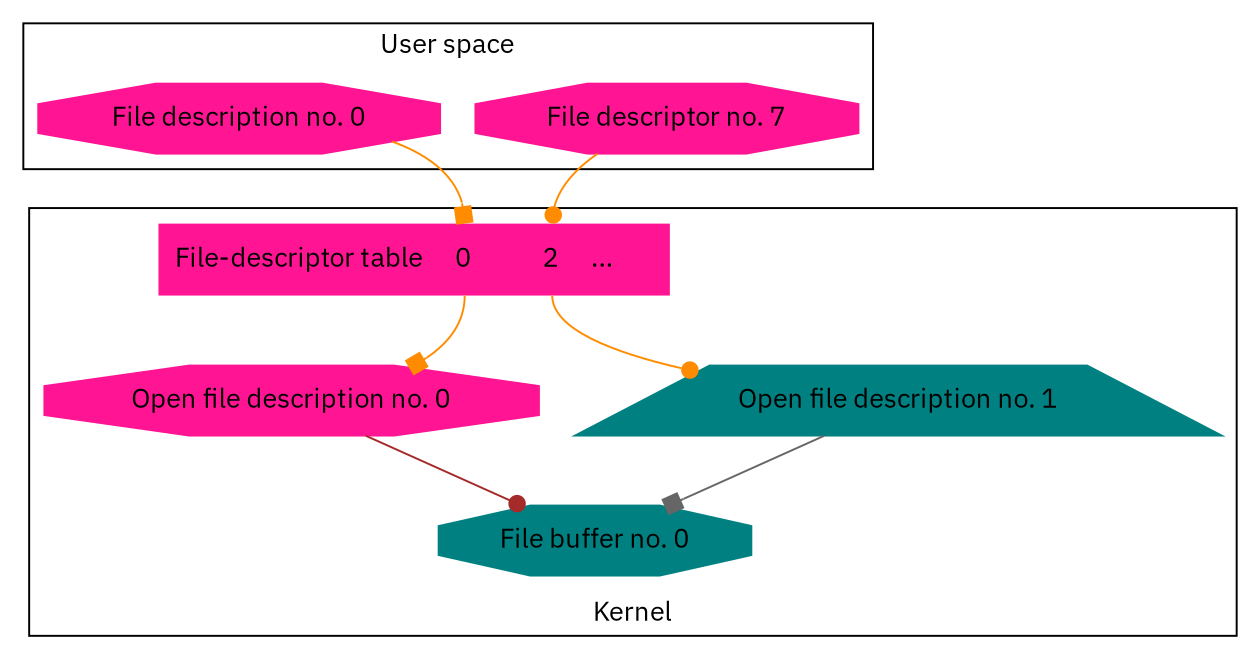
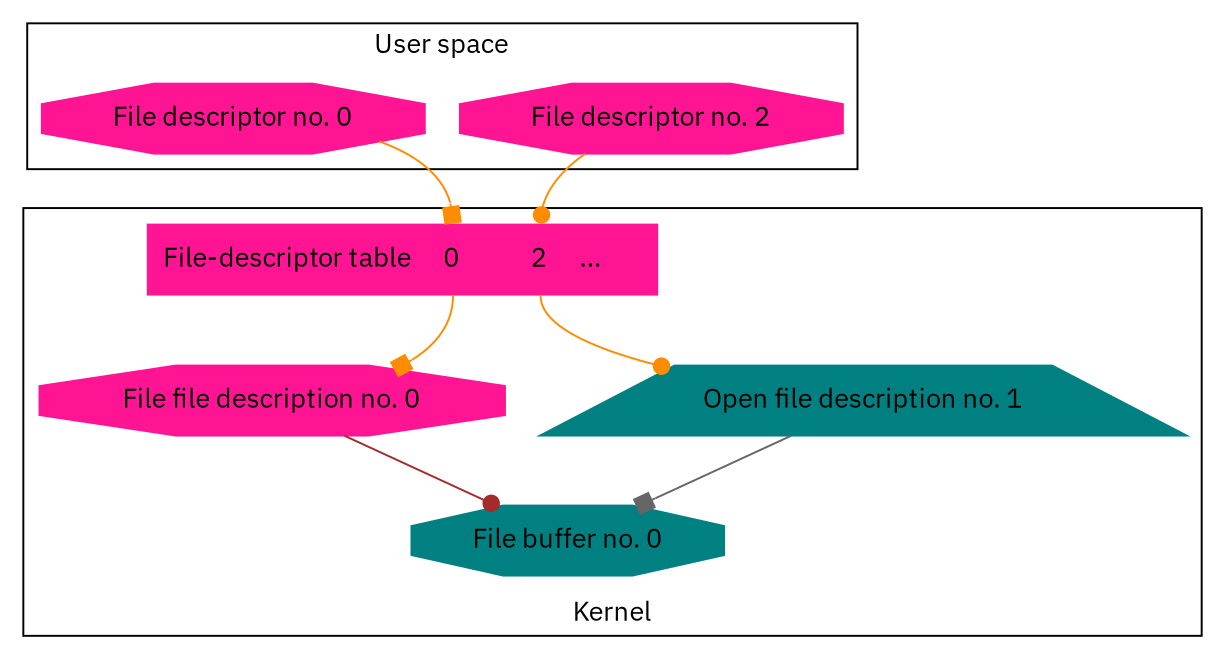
(239, 119) -> (233, 119)
(667, 119) -> (651, 119)
(292, 401) -> (272, 401)
